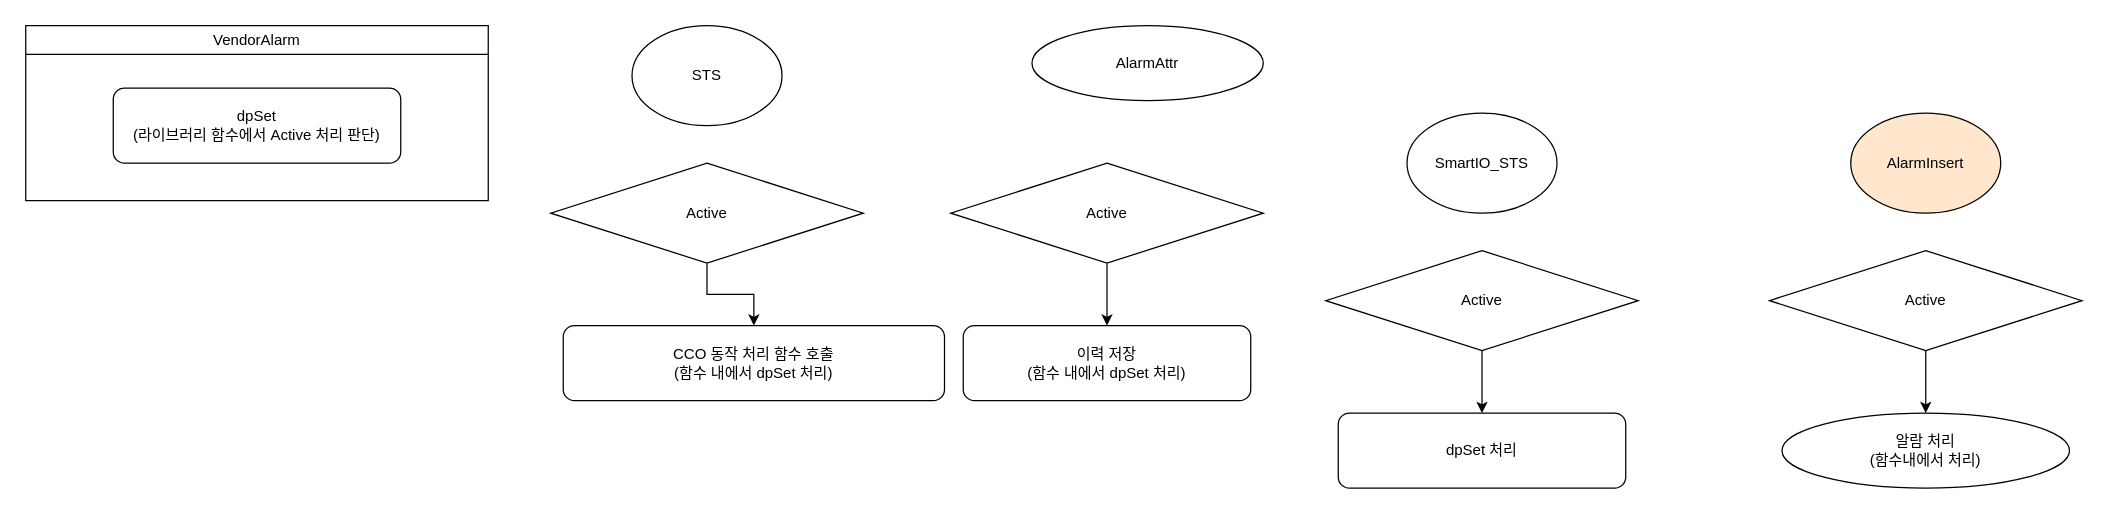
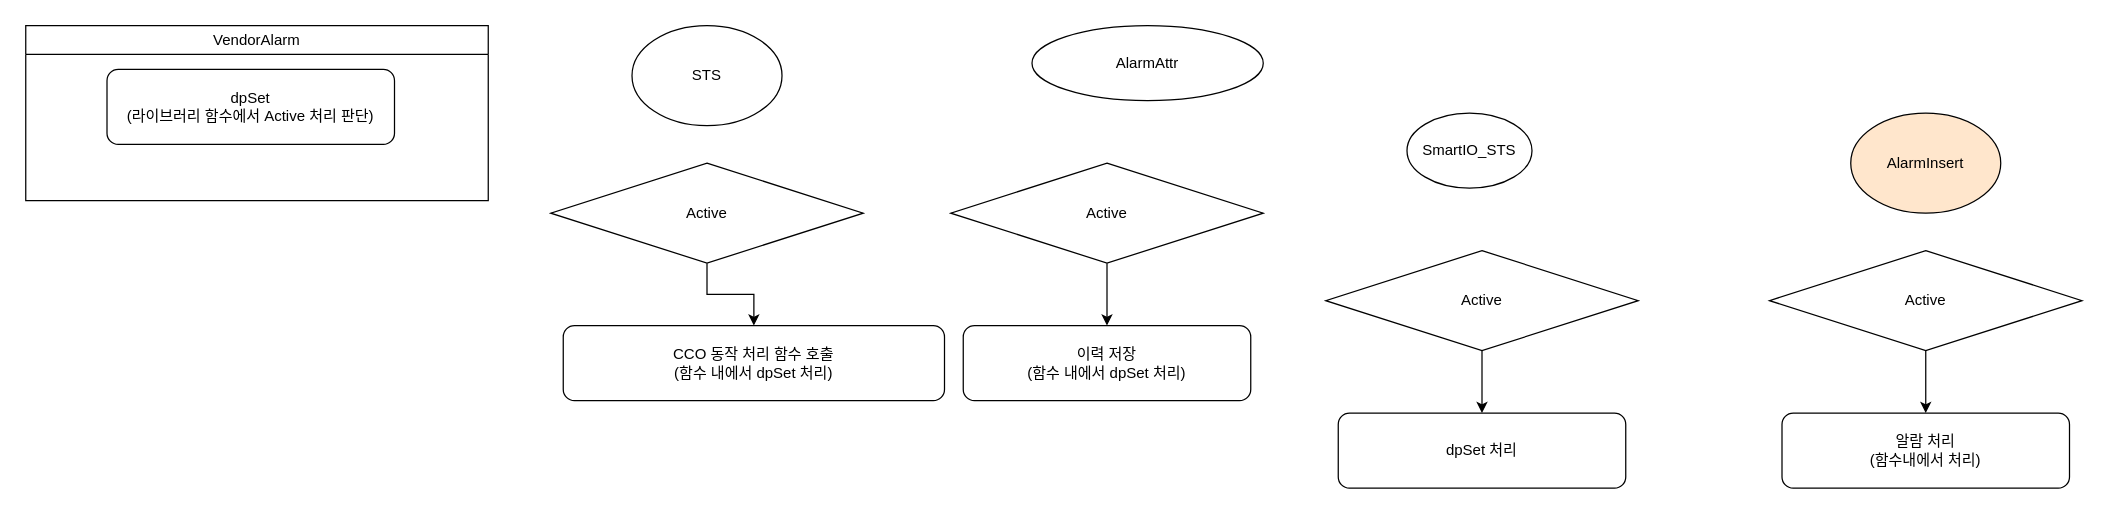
(257, 126) -> (251, 107)
(1482, 163) -> (1469, 151)
(1926, 451) -> (1926, 451)
